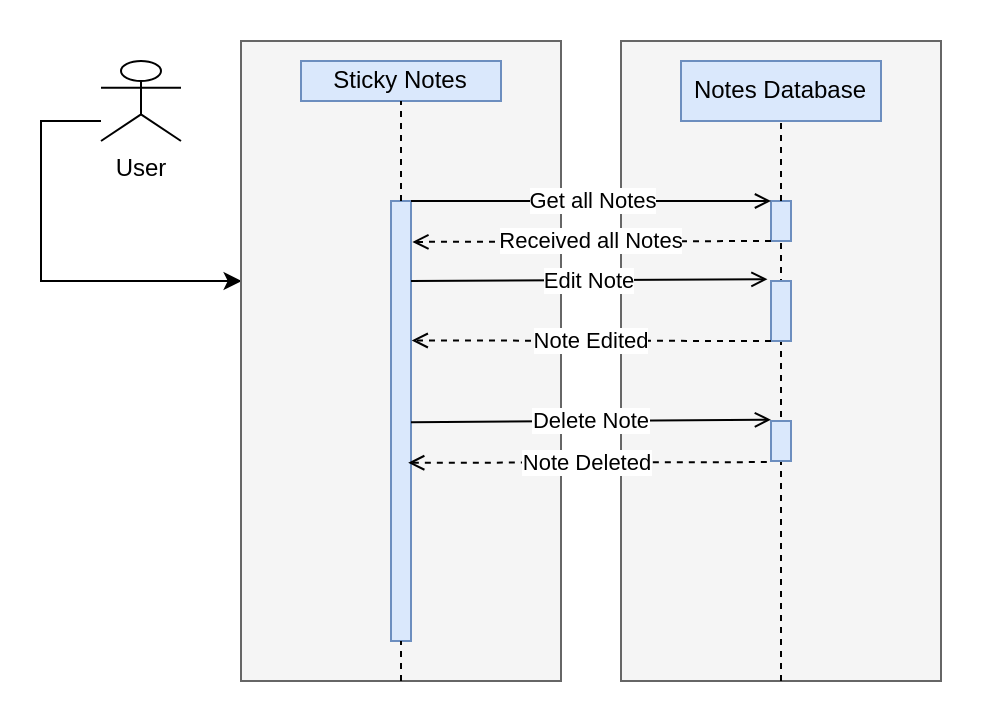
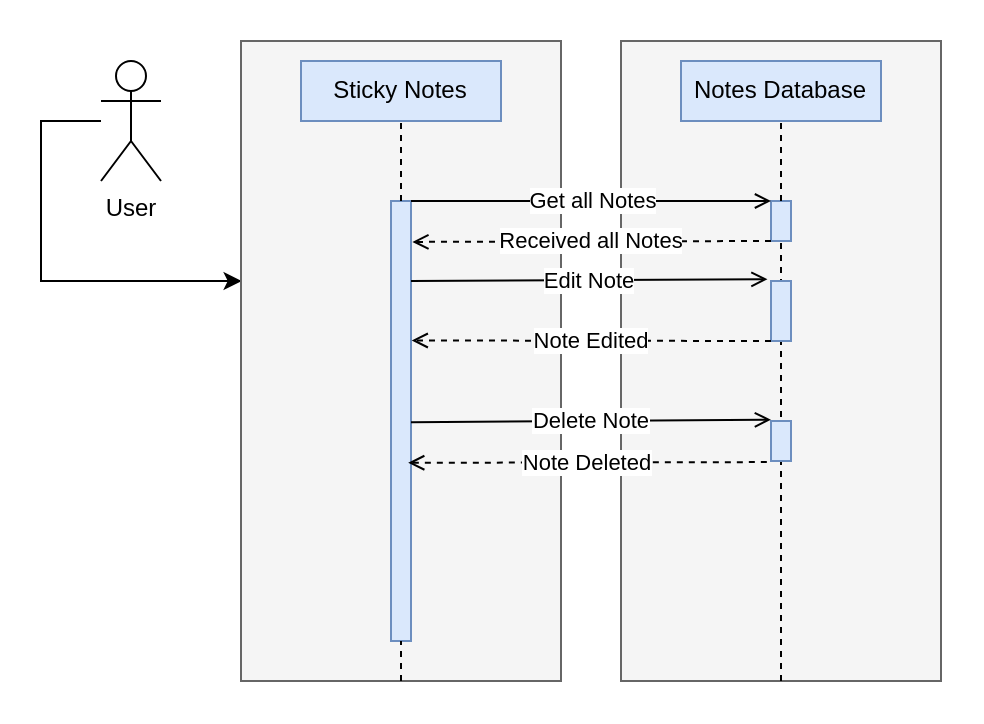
(401, 81) -> (401, 91)
(141, 101) -> (131, 121)
